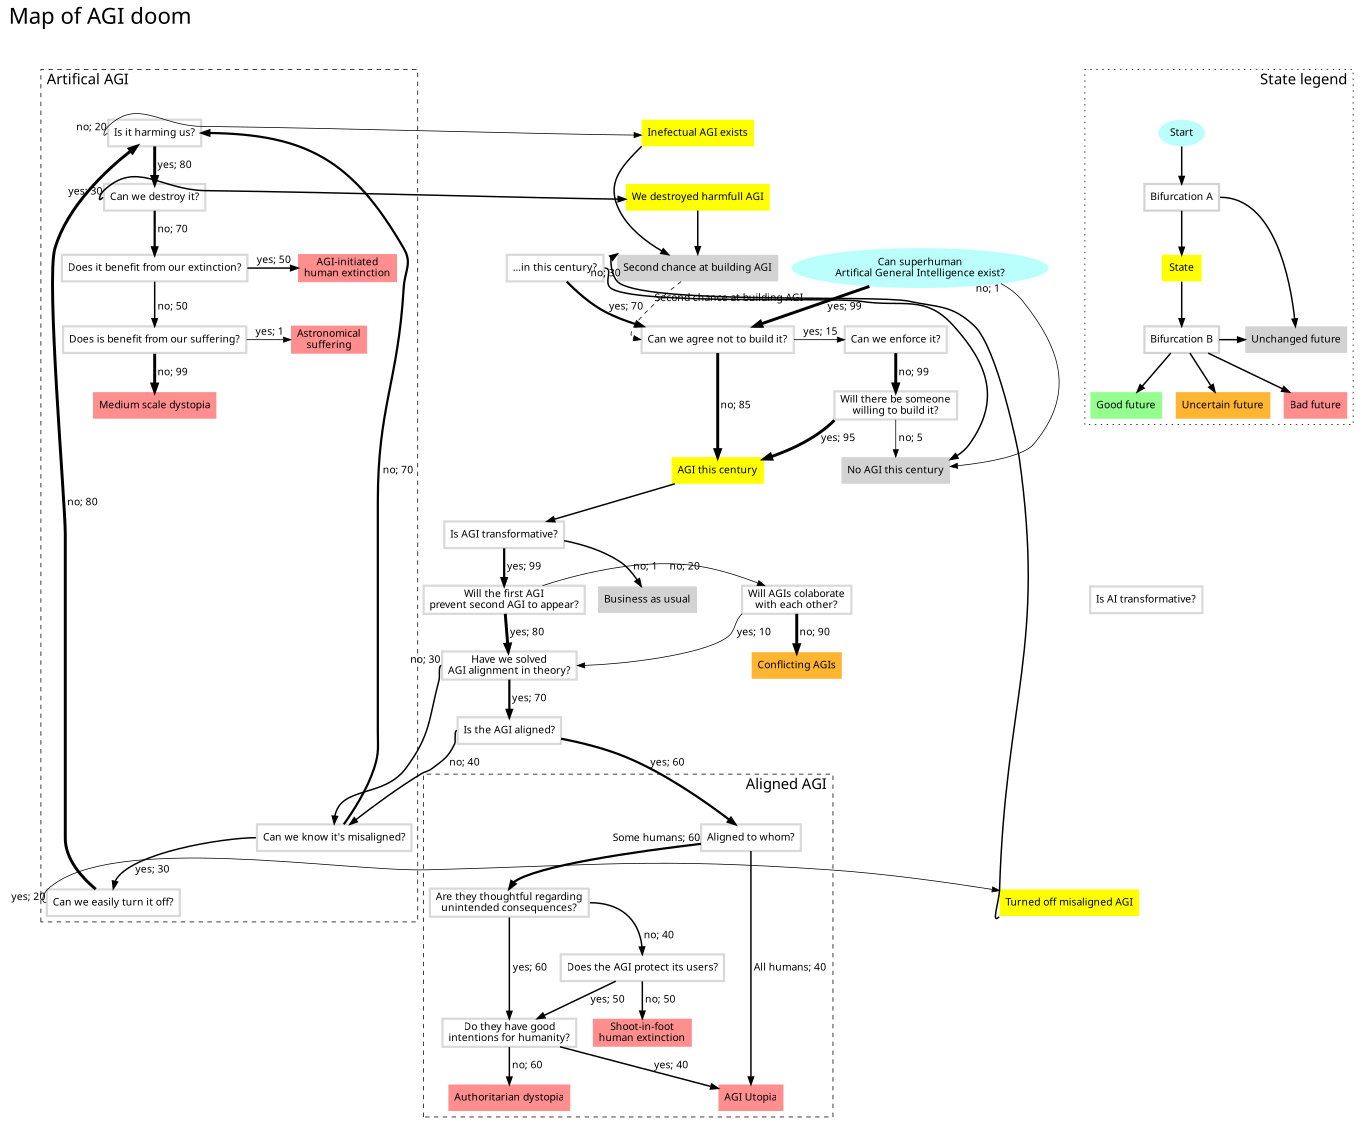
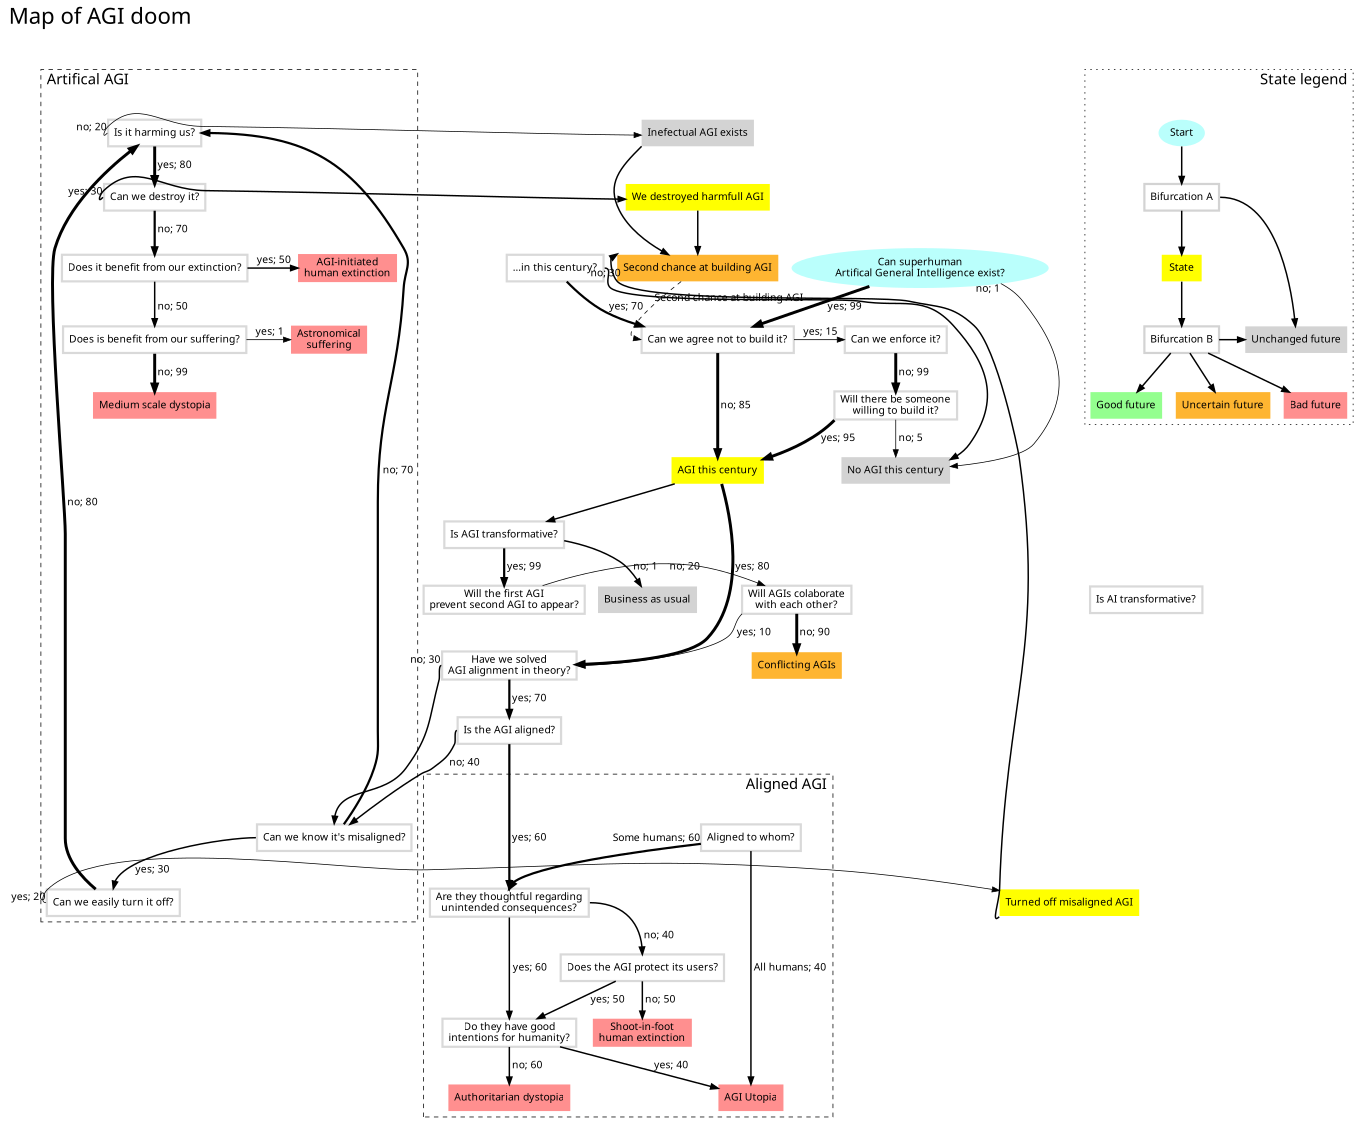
(698, 133) -> (698, 133)
(698, 268) -> (698, 268)
(506, 629) -> (717, 625)
(650, 769) -> (509, 813)
